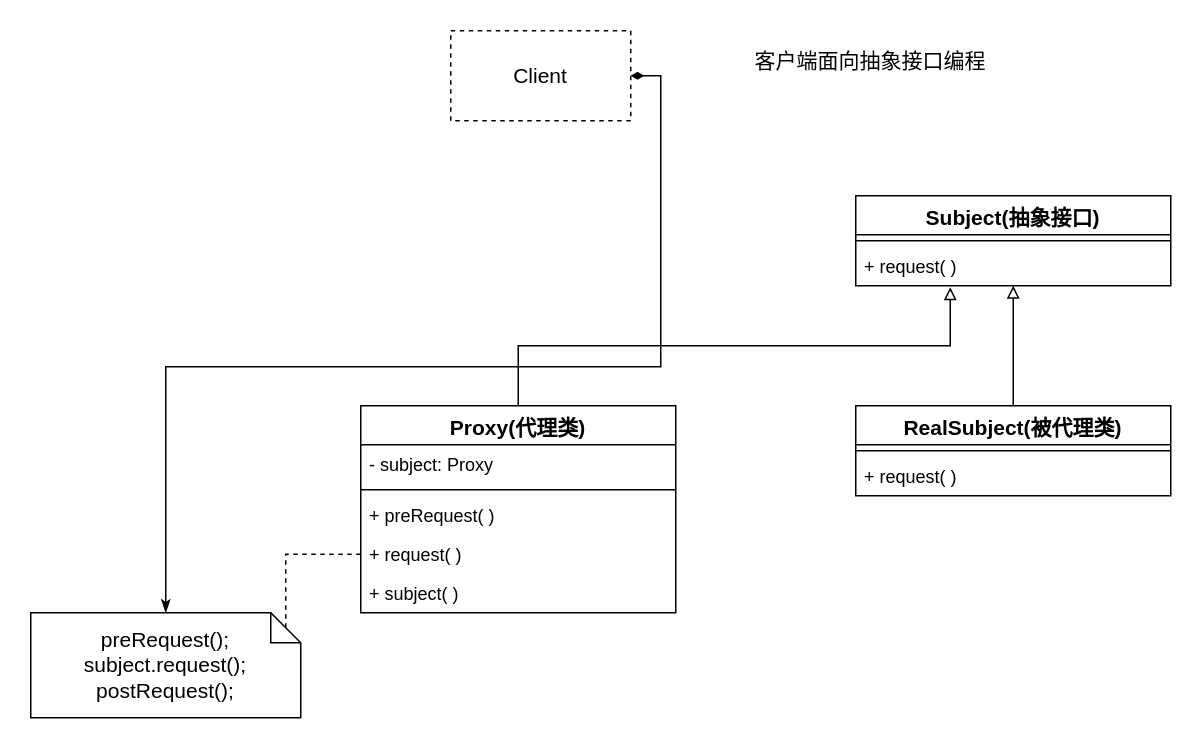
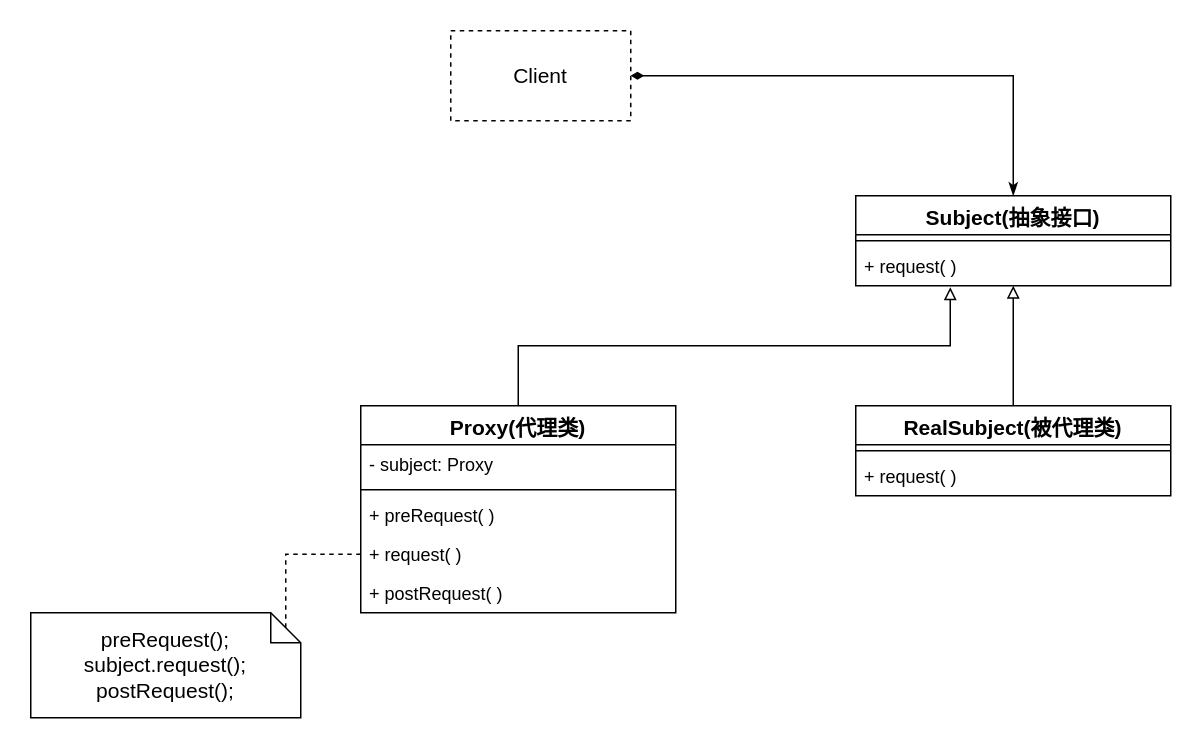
(871, 61) -> none
(443, 367) -> (890, 76)
(425, 594) -> (445, 594)
